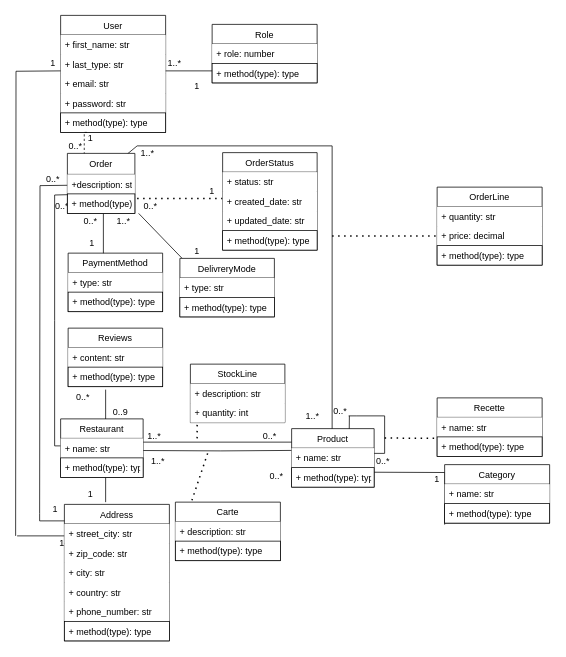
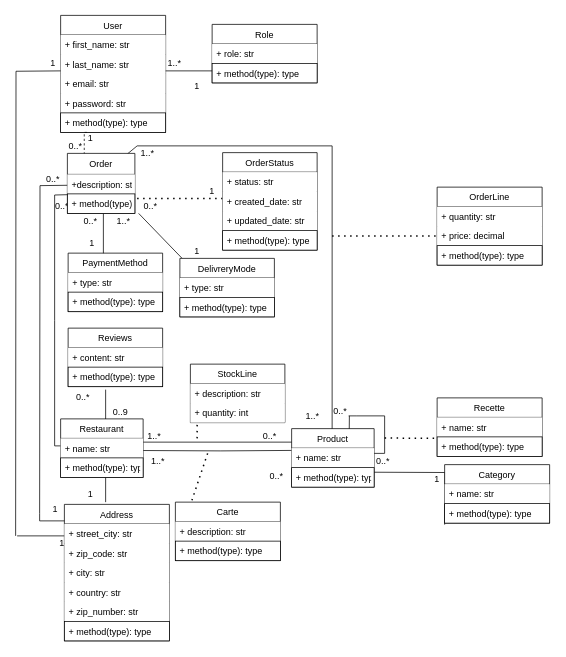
(247, 54) -> (239, 54)
(100, 65) -> (100, 65)
(113, 612) -> (106, 612)
